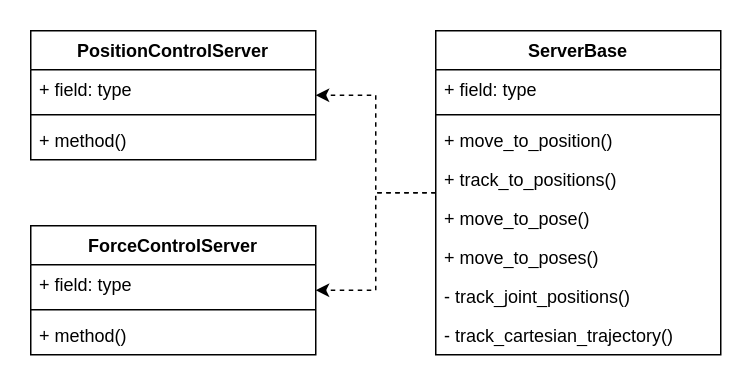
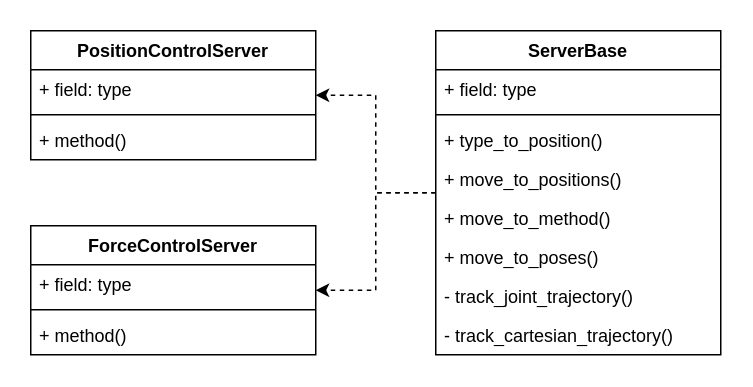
(539, 142) -> (539, 142)
(549, 181) -> (544, 181)
(523, 220) -> (533, 220)
(561, 298) -> (571, 298)
